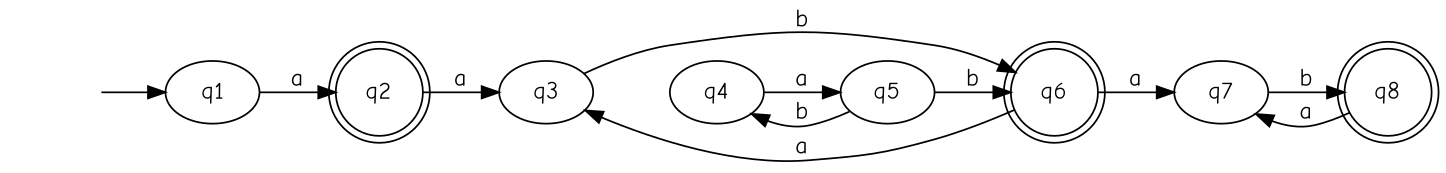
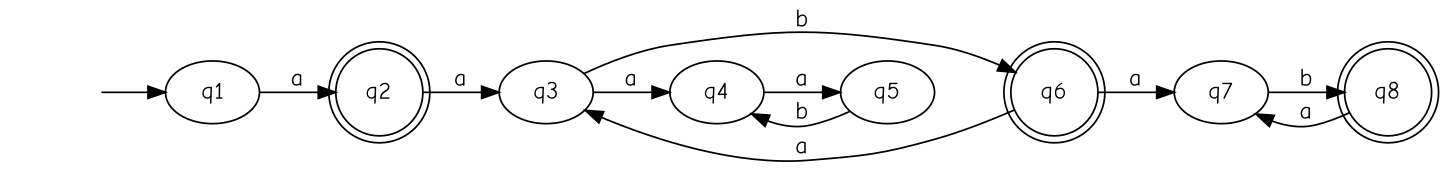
none -> (623, 92)
(964, 92) -> none
